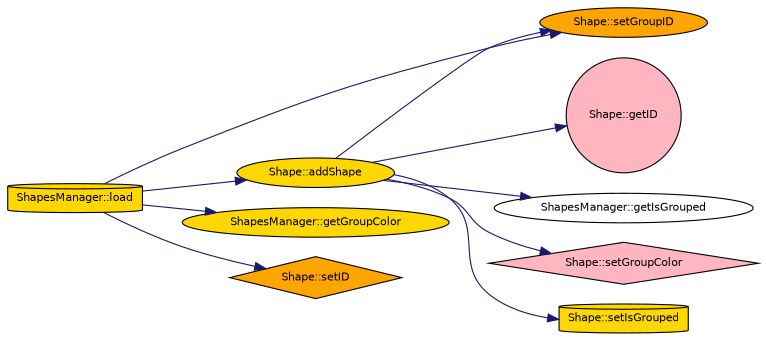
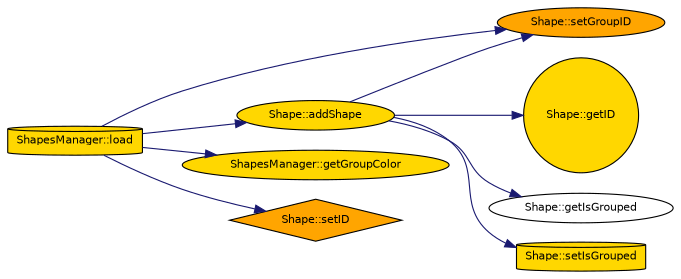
(624, 115) -> (581, 115)
(624, 208) -> (581, 208)
(624, 263) -> none
